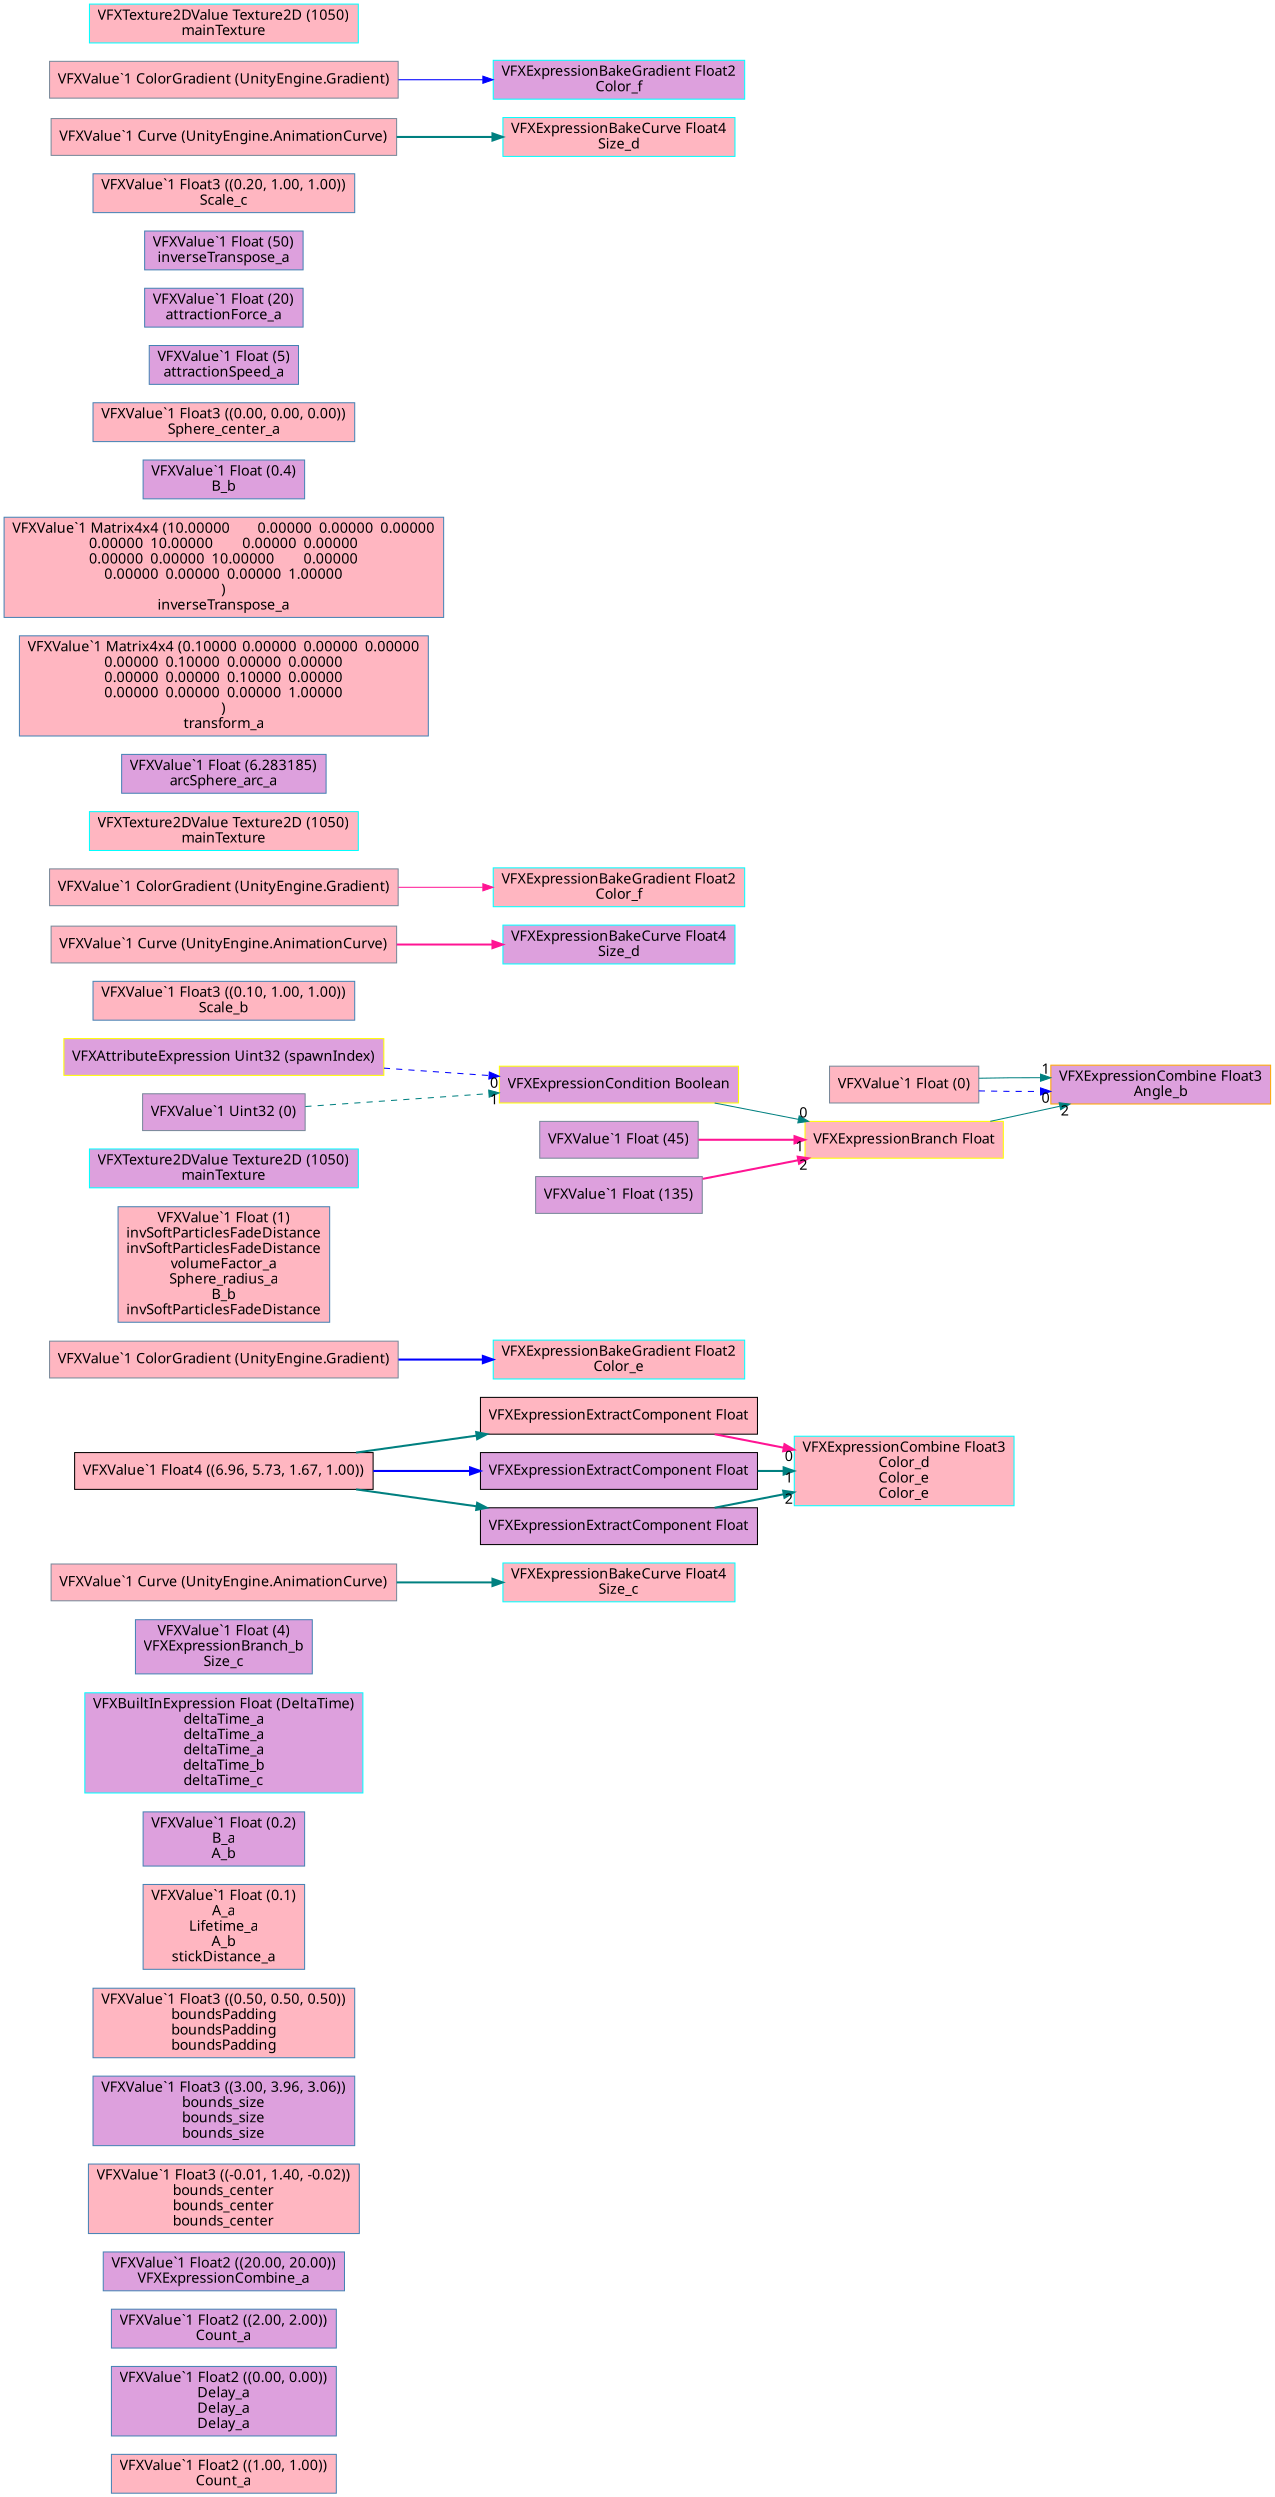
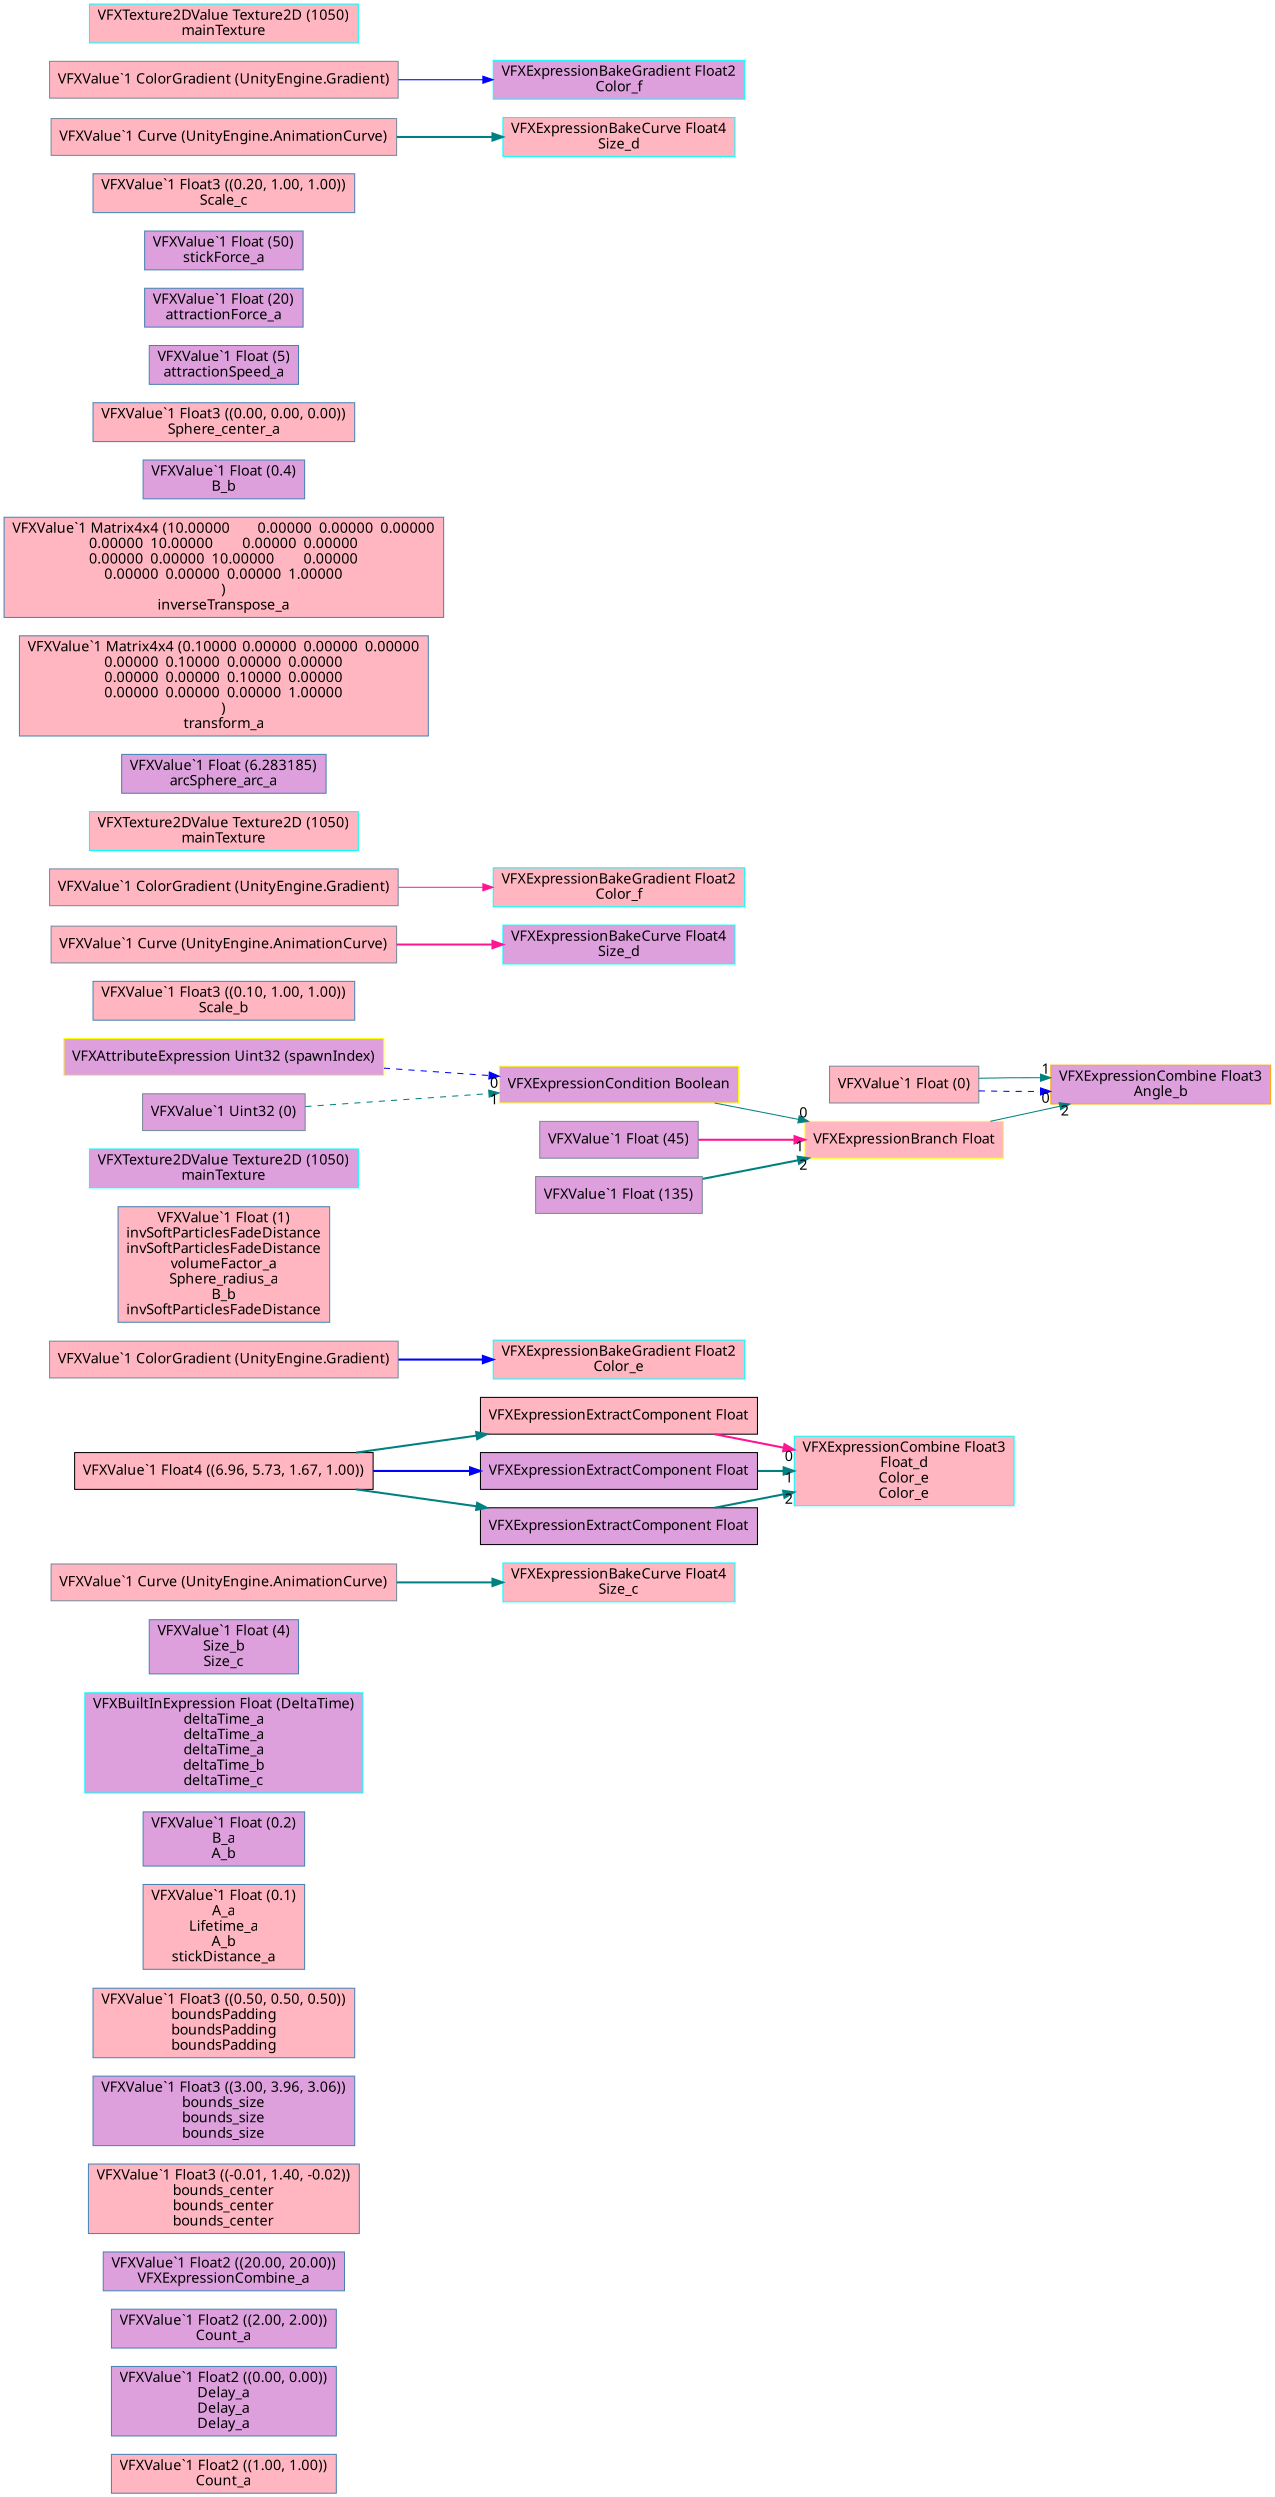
(224, 250) -> (224, 250)
(750, 1170) -> (750, 1170)
(904, 1471) -> (904, 1471)
(224, 1647) -> (224, 1647)
